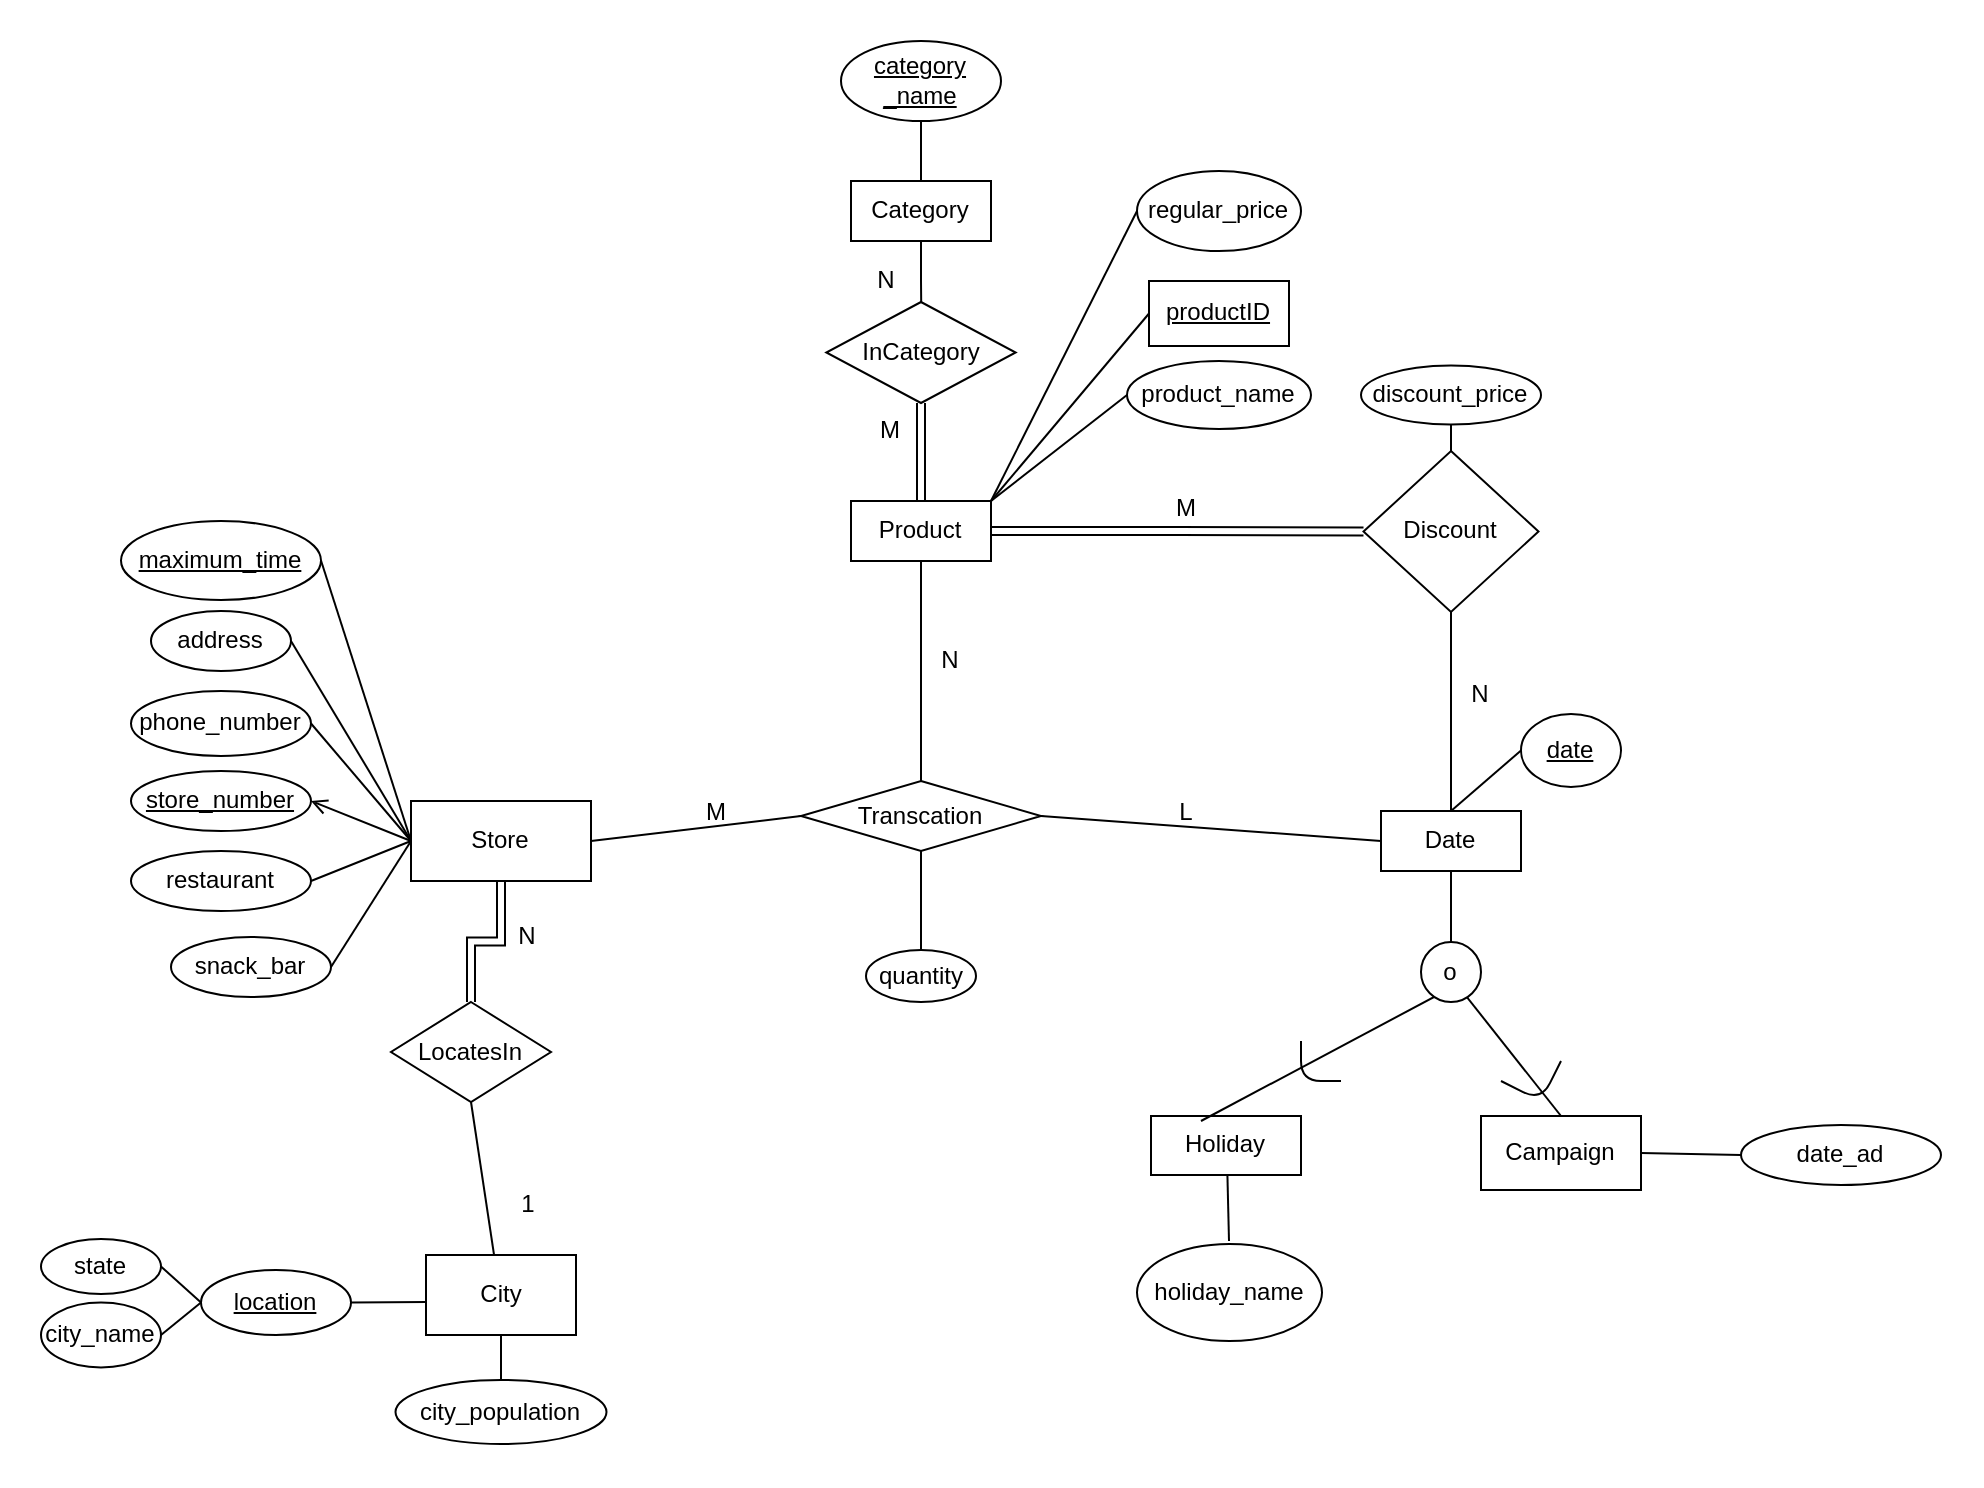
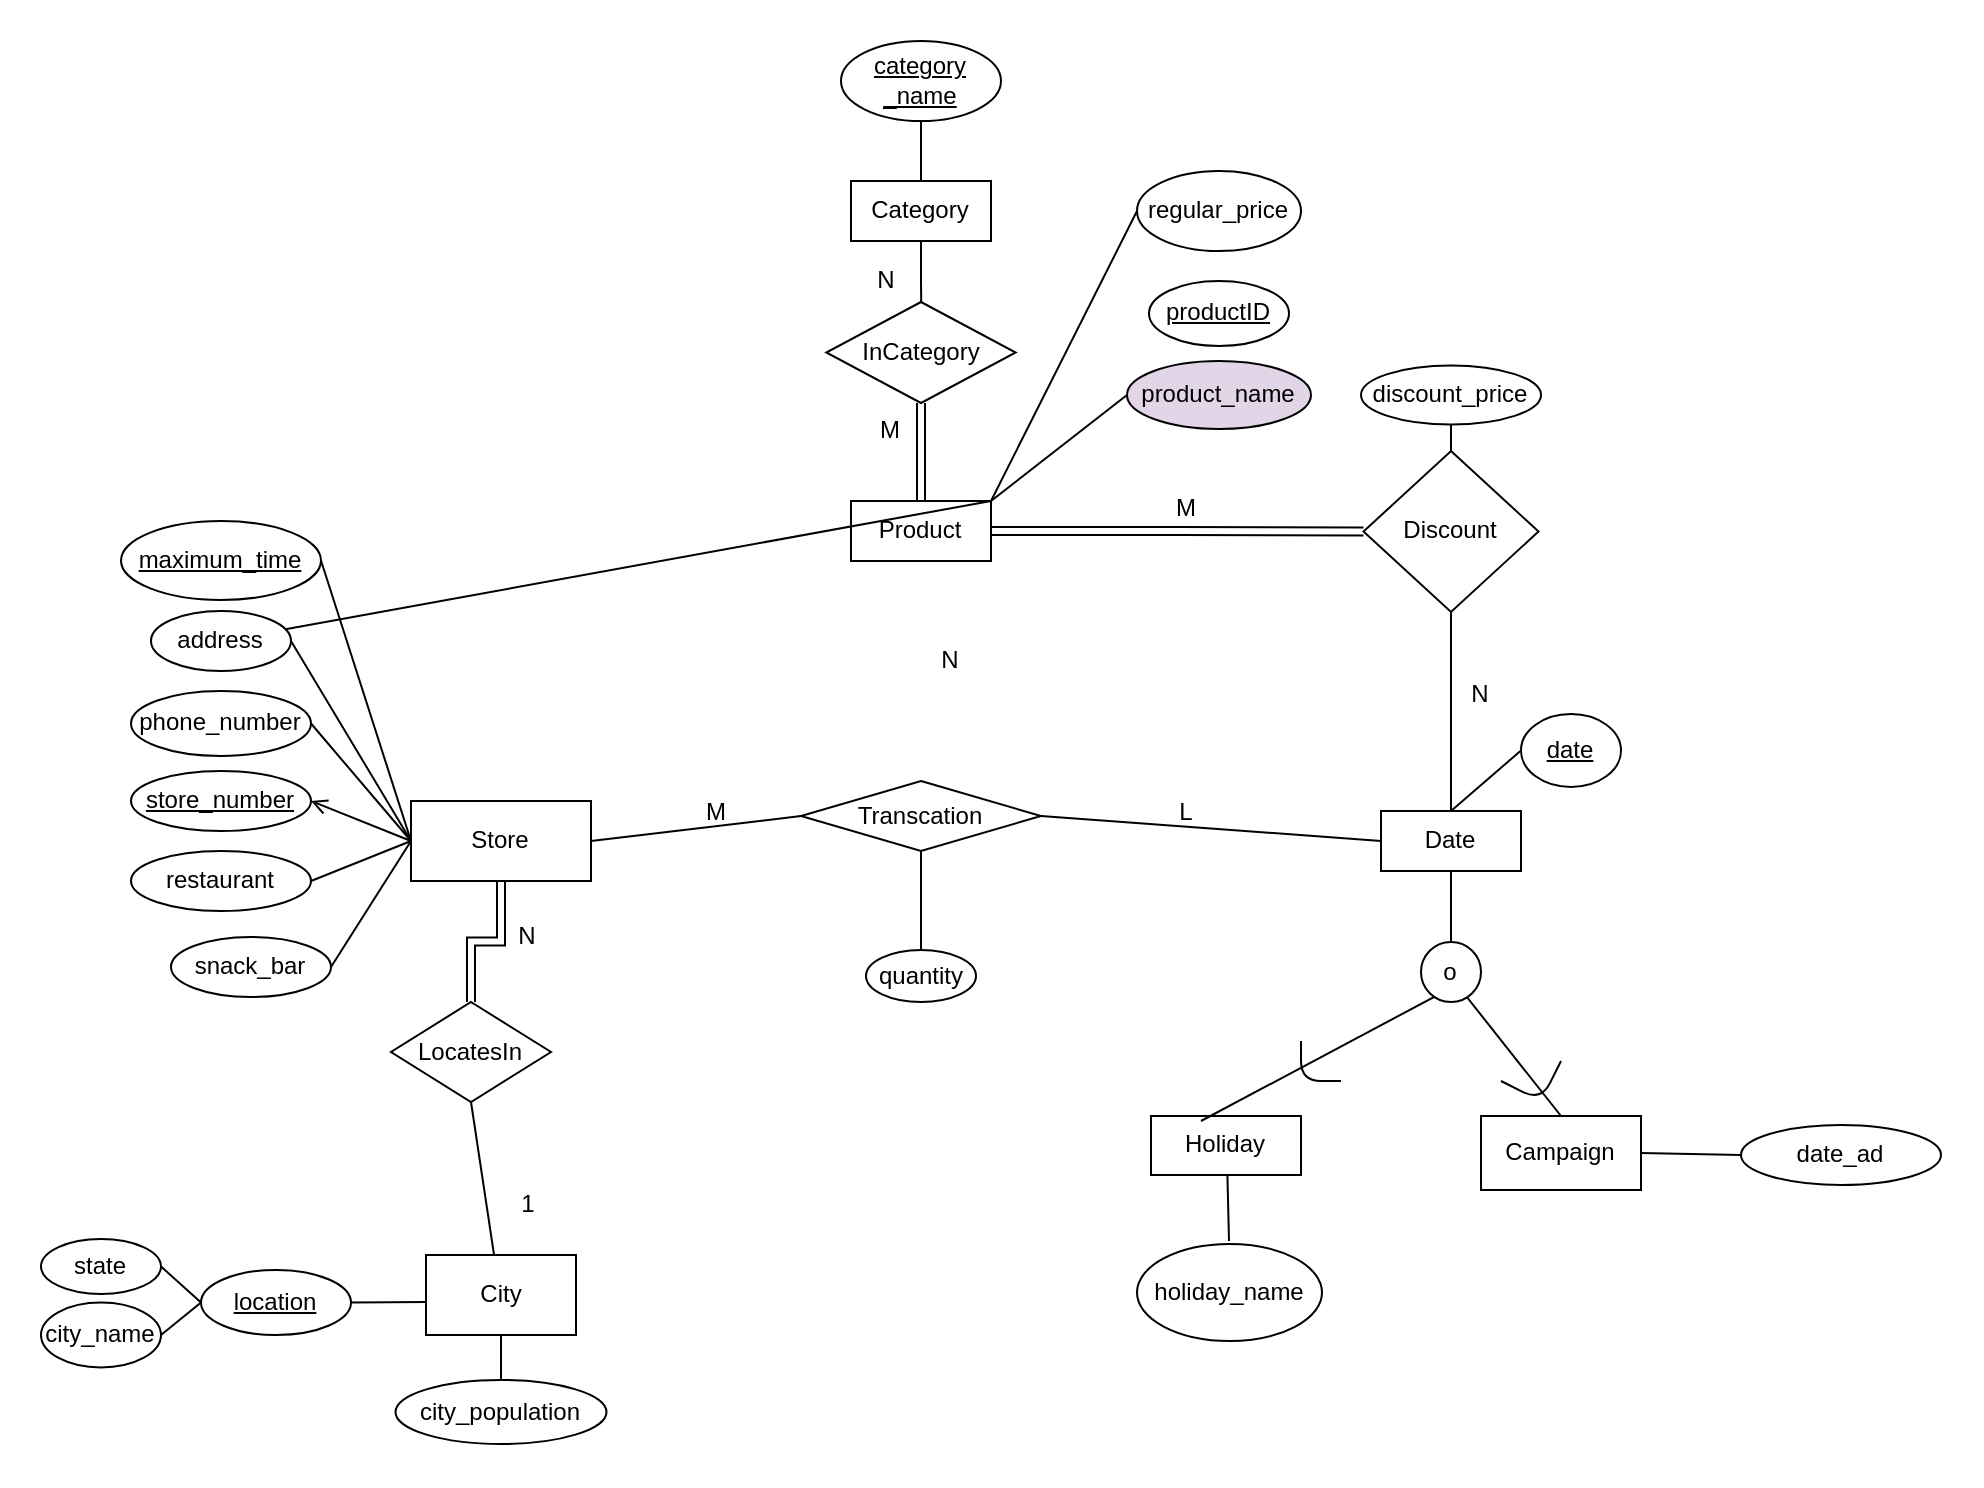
(1219, 314) -> (1219, 314)
(1219, 395) -> (1219, 395)
(1074, 402) -> (667, 560)
(921, 671) -> none
